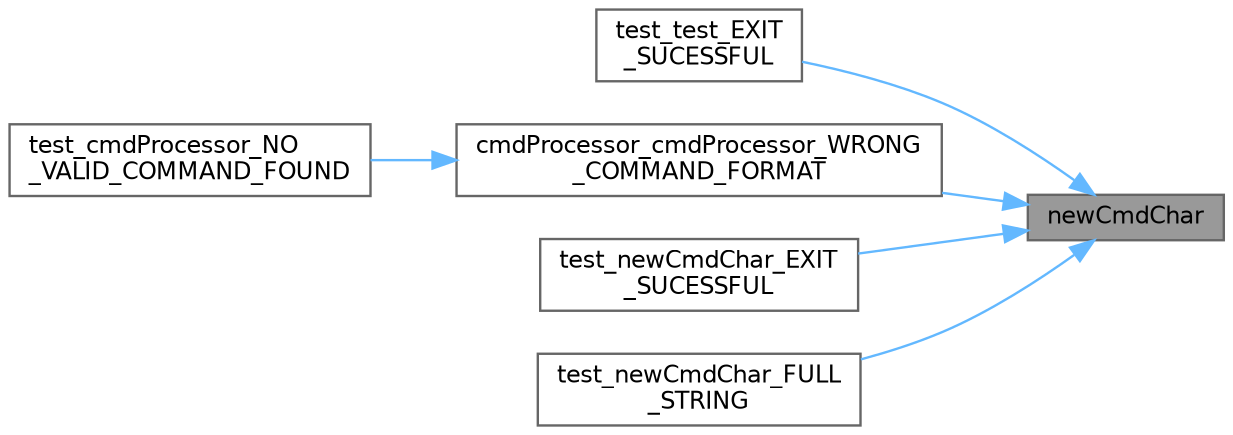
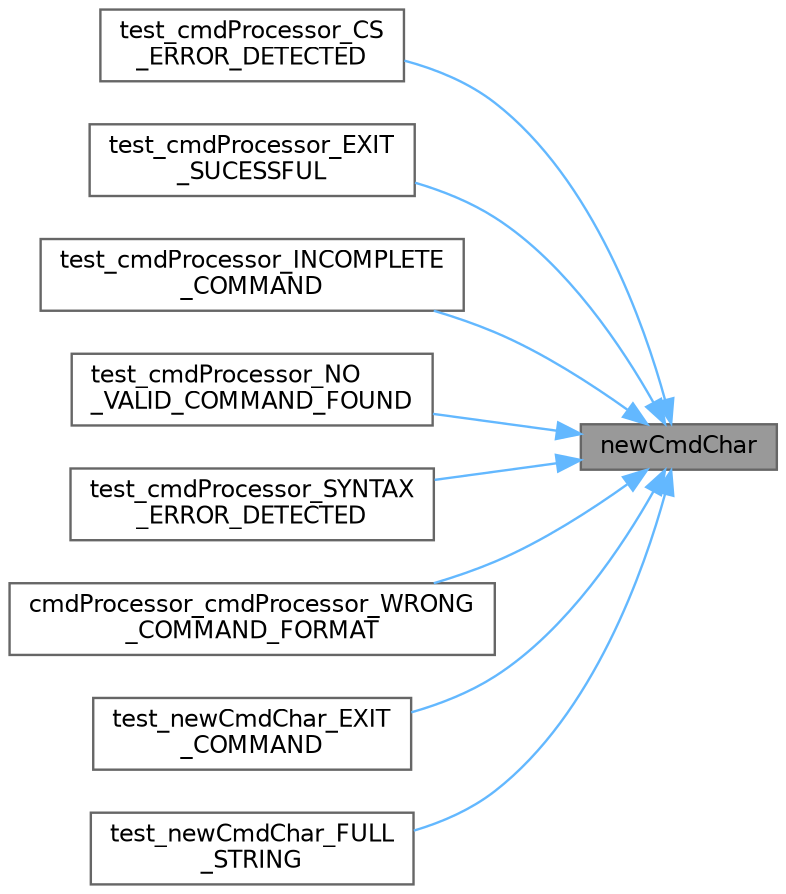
none -> (252, 45)
(699, 45) -> (252, 160)
(401, 160) -> (495, 422)
none -> (252, 275)
(699, 275) -> (252, 734)
none -> (252, 504)
